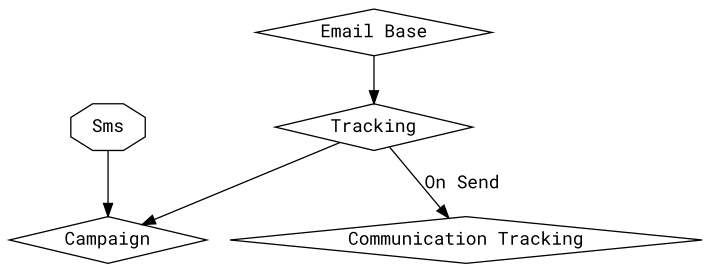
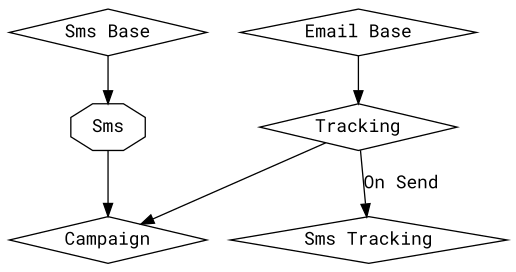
none -> (108, 32)
(466, 240) -> (369, 240)
